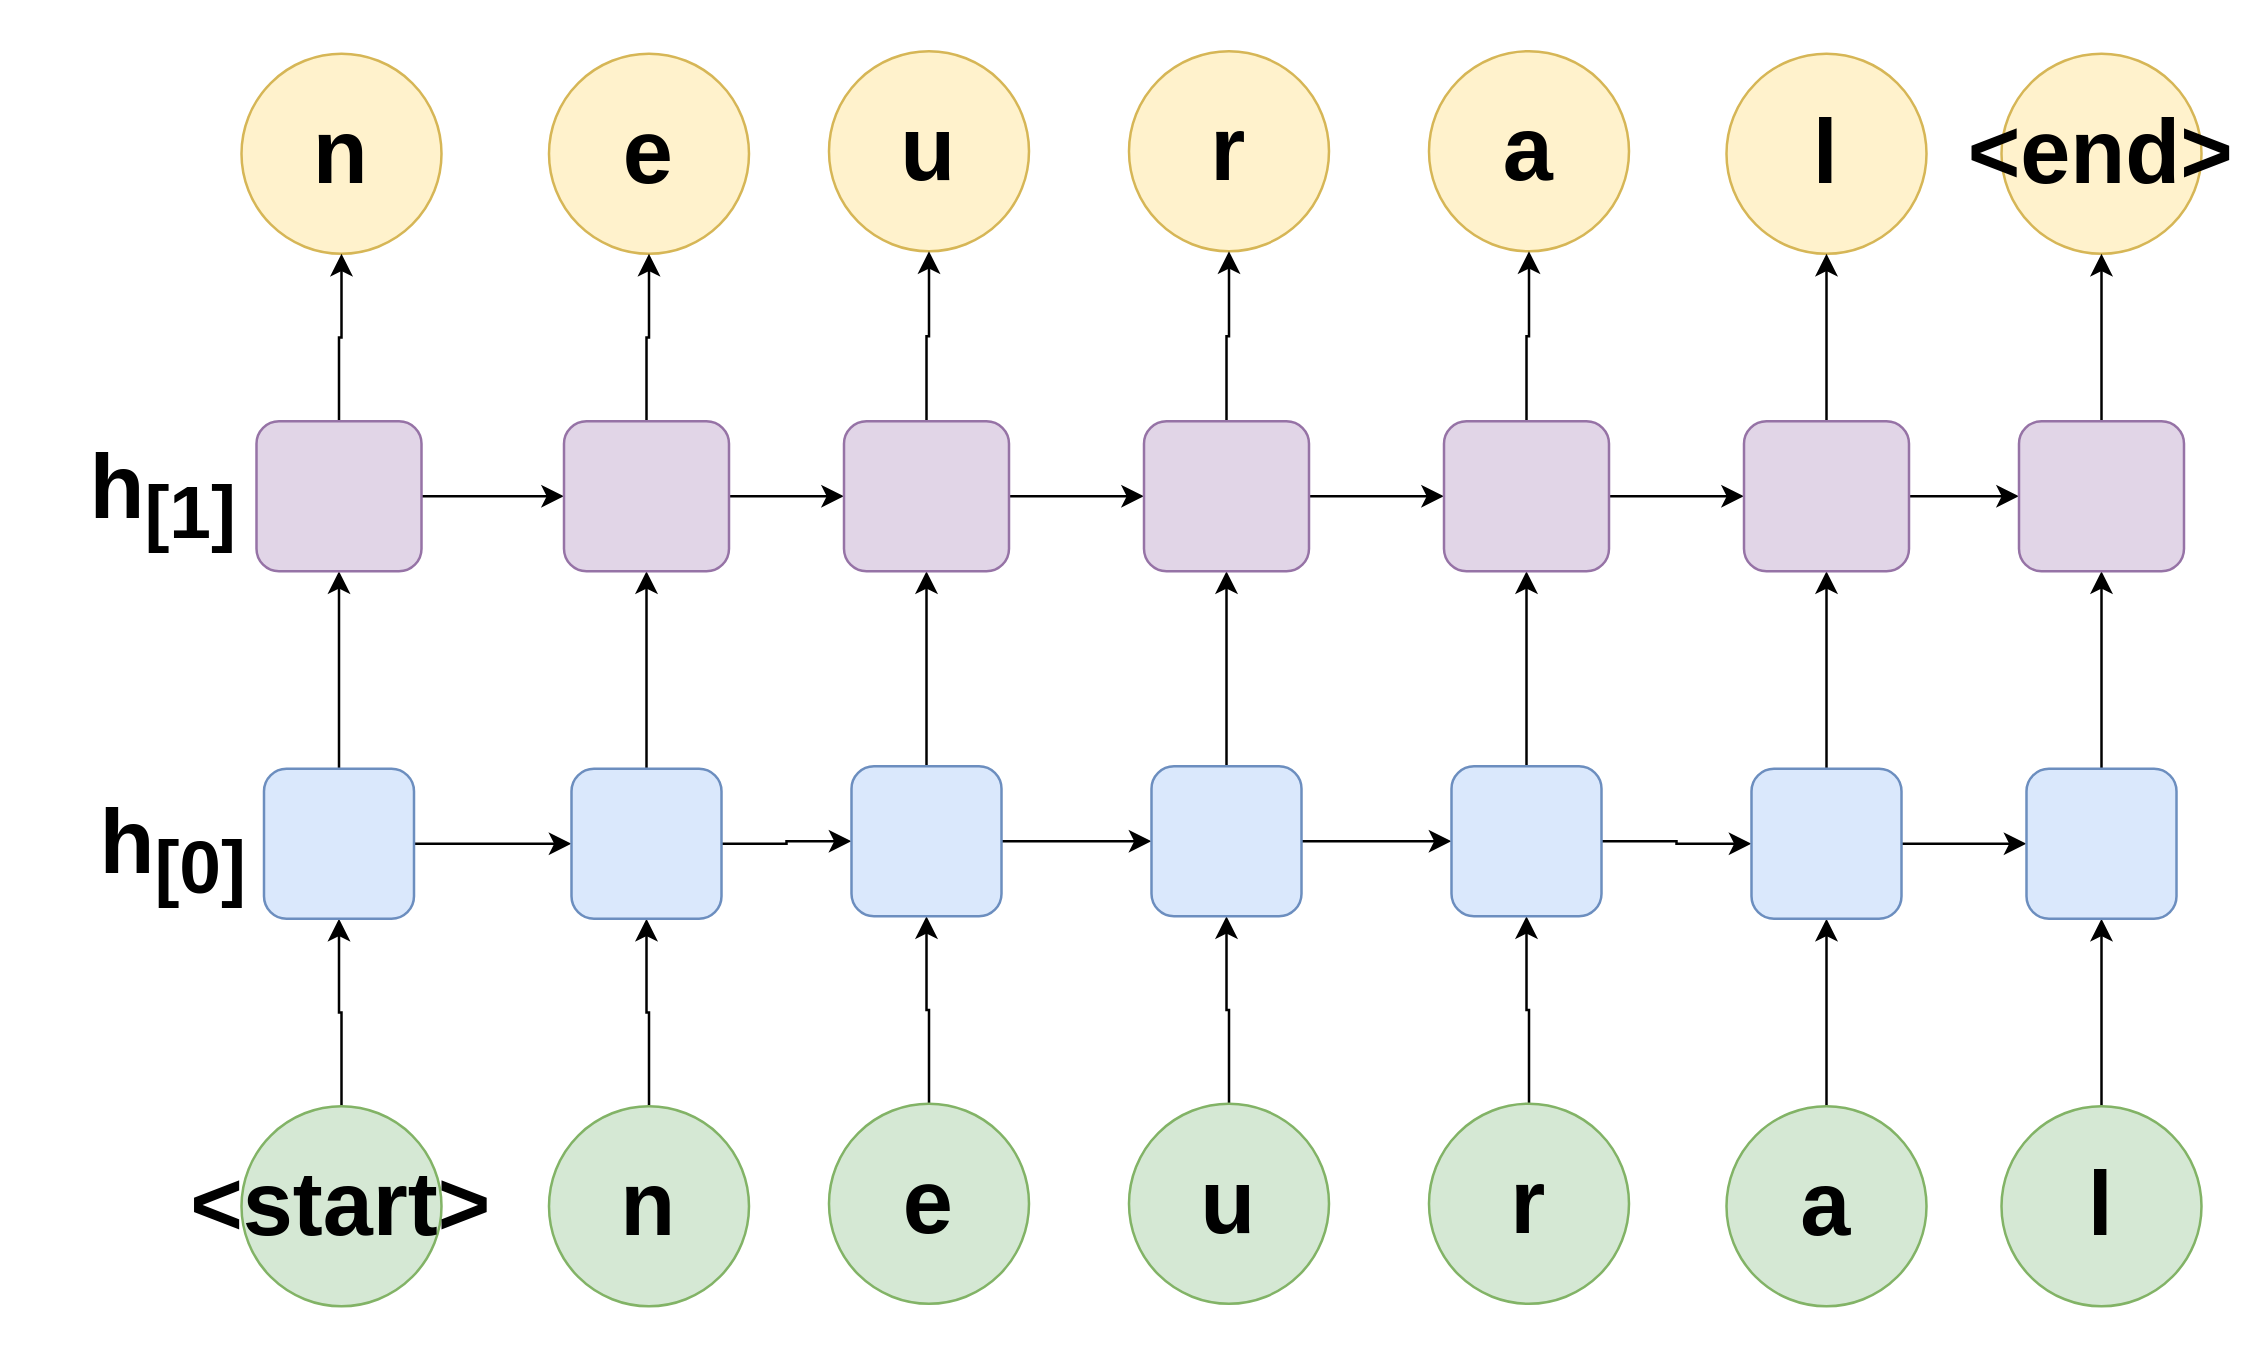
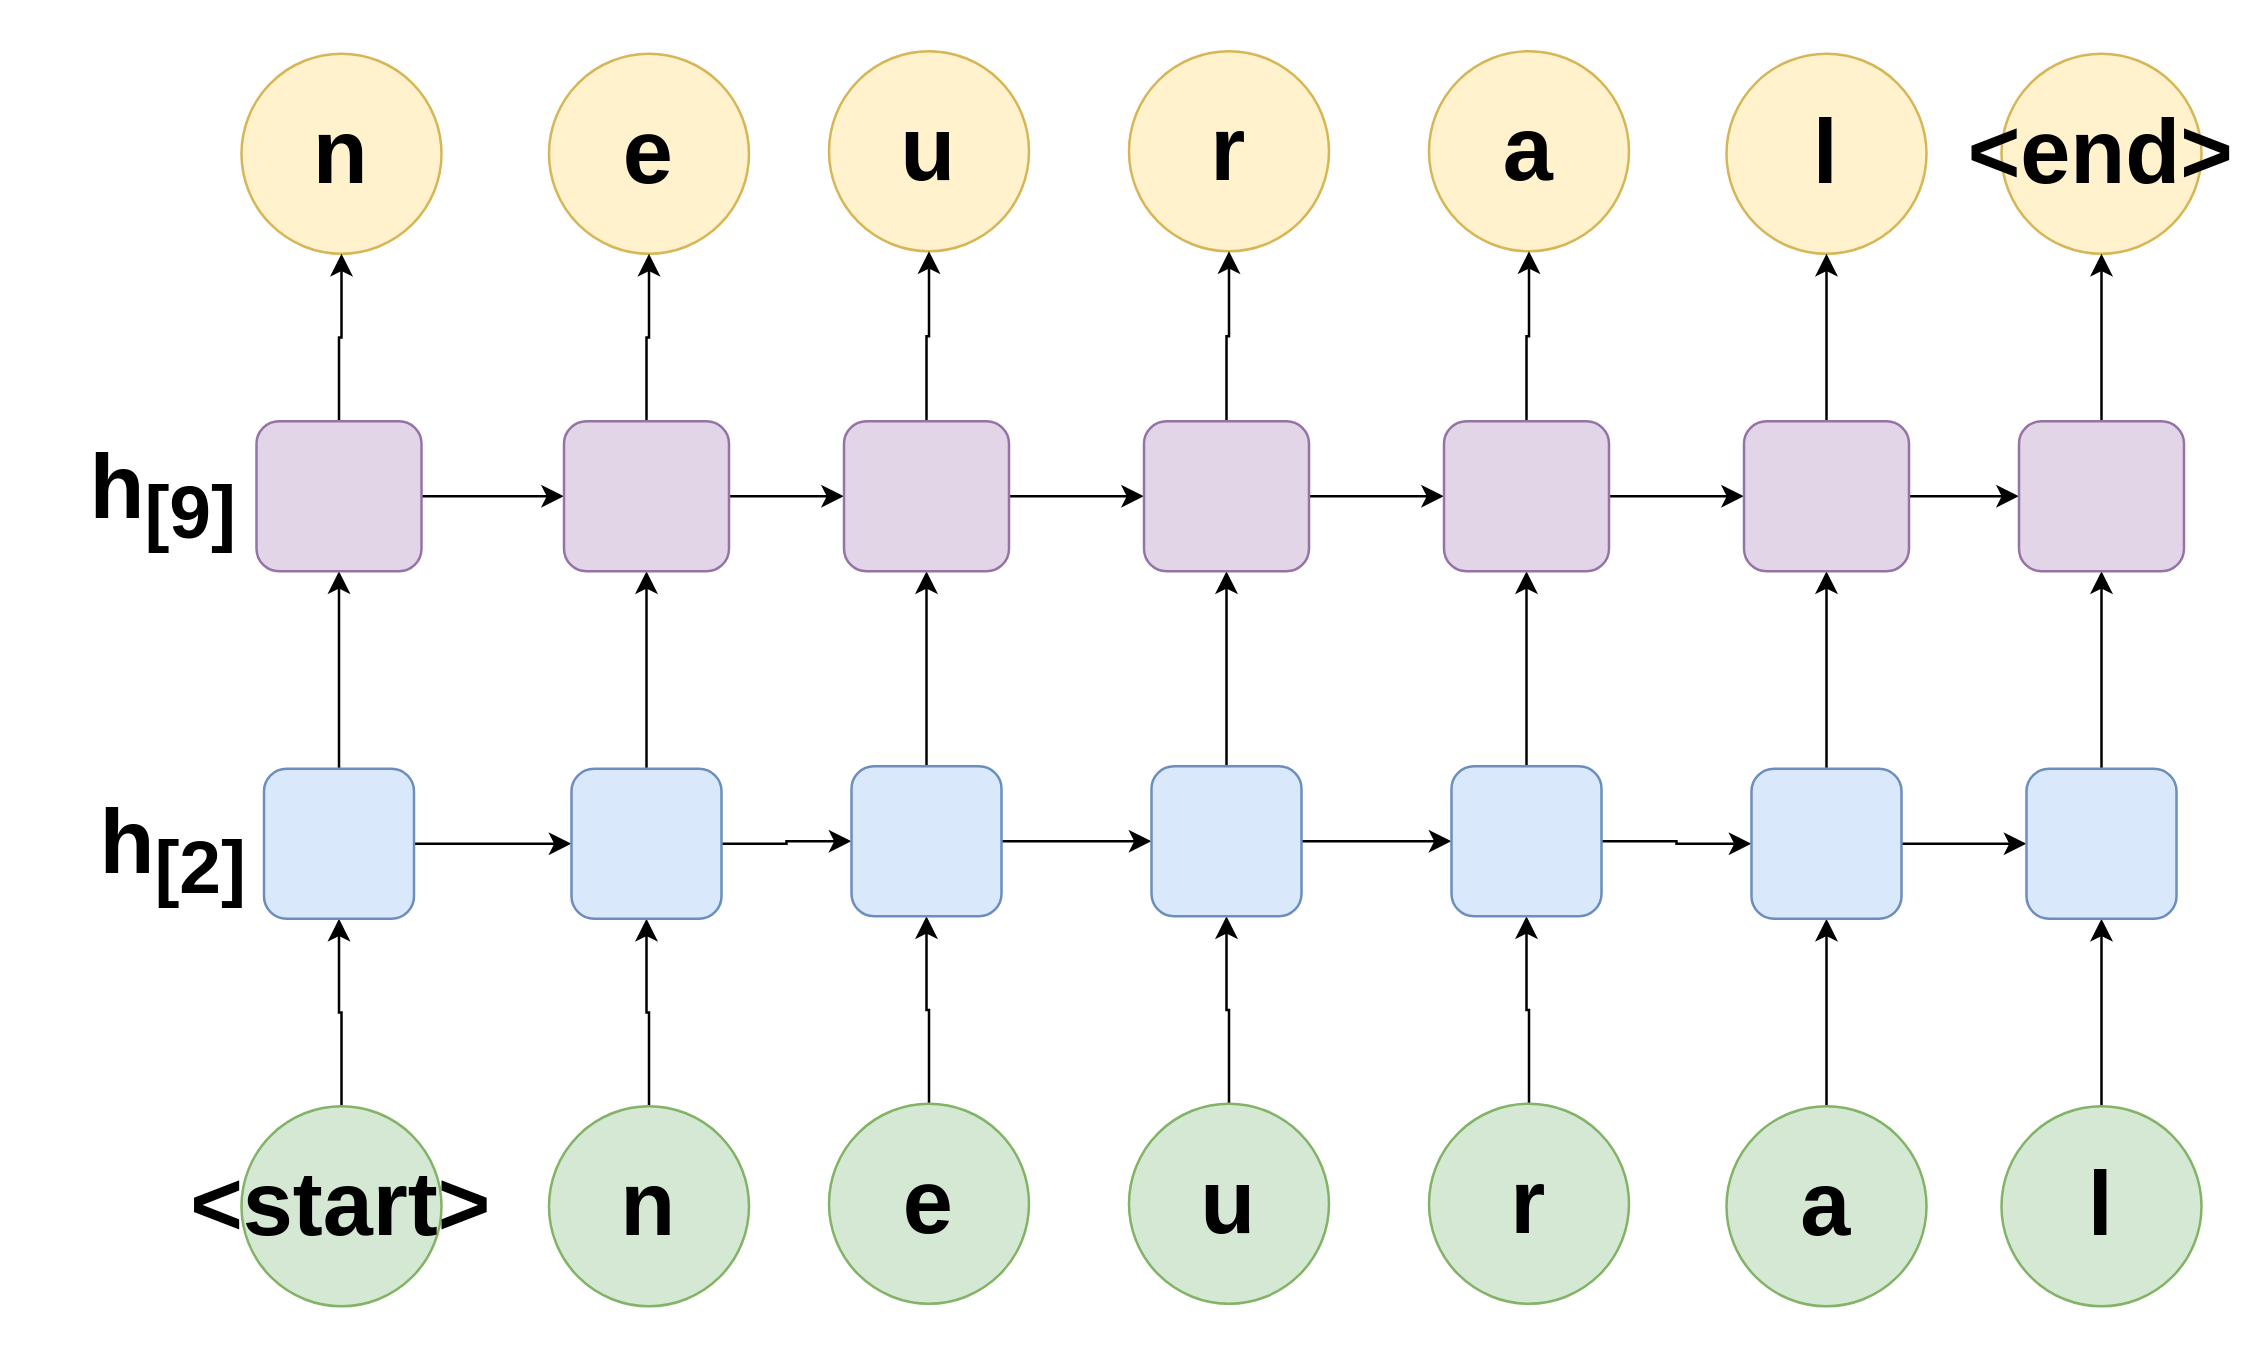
(164, 496) -> (164, 496)
(174, 851) -> (174, 851)
